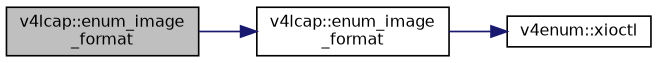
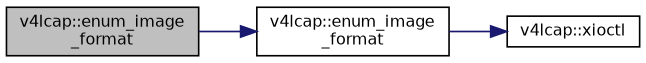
(579, 31) -> (573, 31)
